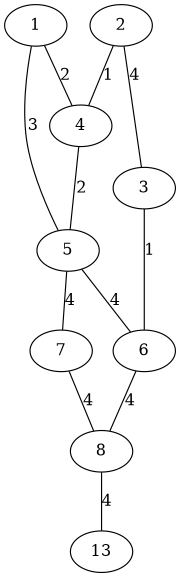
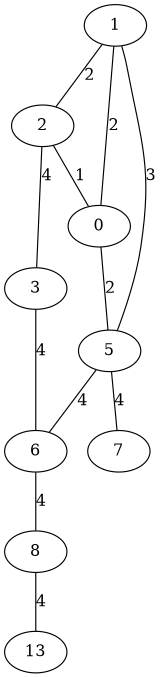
none -> (79, 76)
(81, 126) -> (99, 226)
(150, 250) -> (42, 351)
(81, 401) -> none
